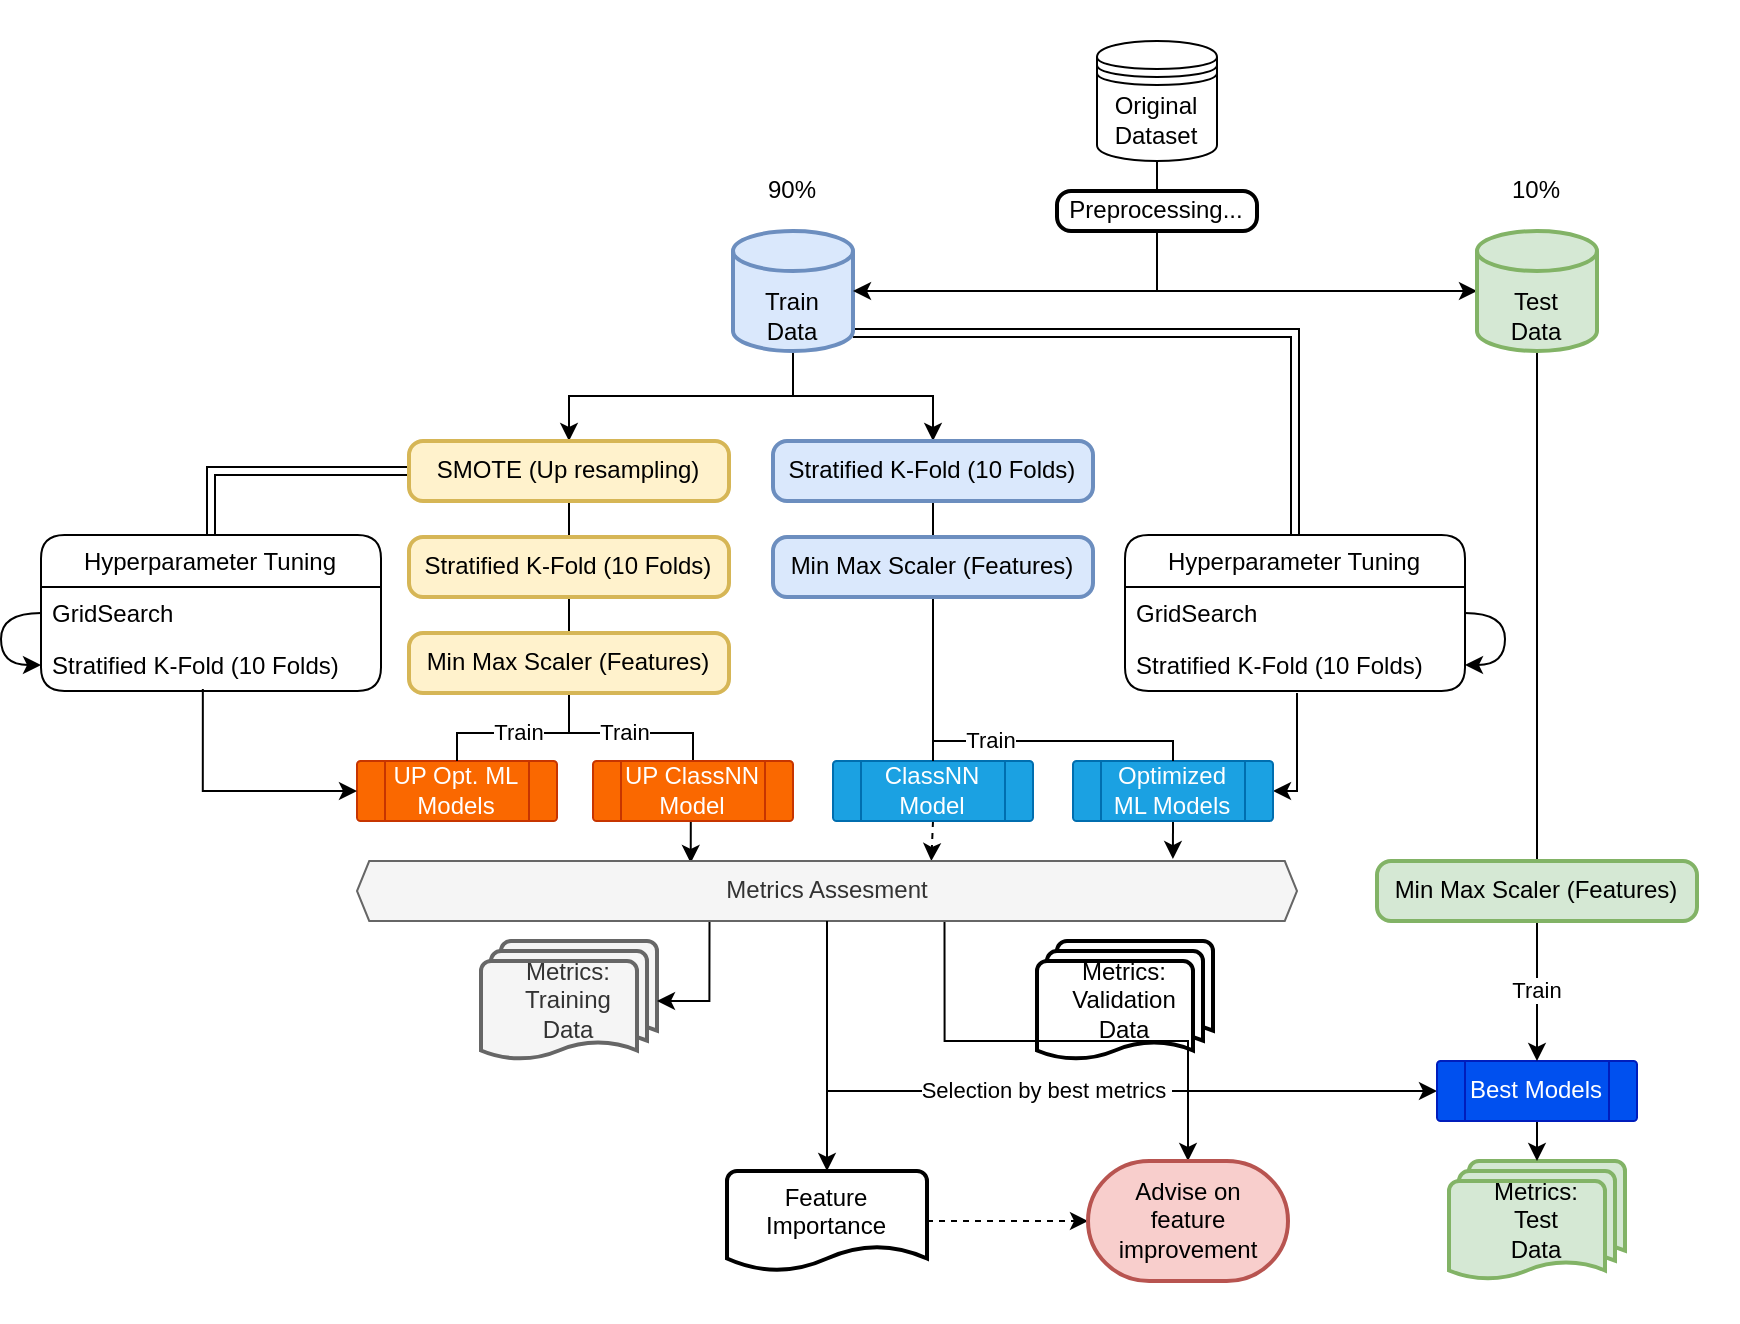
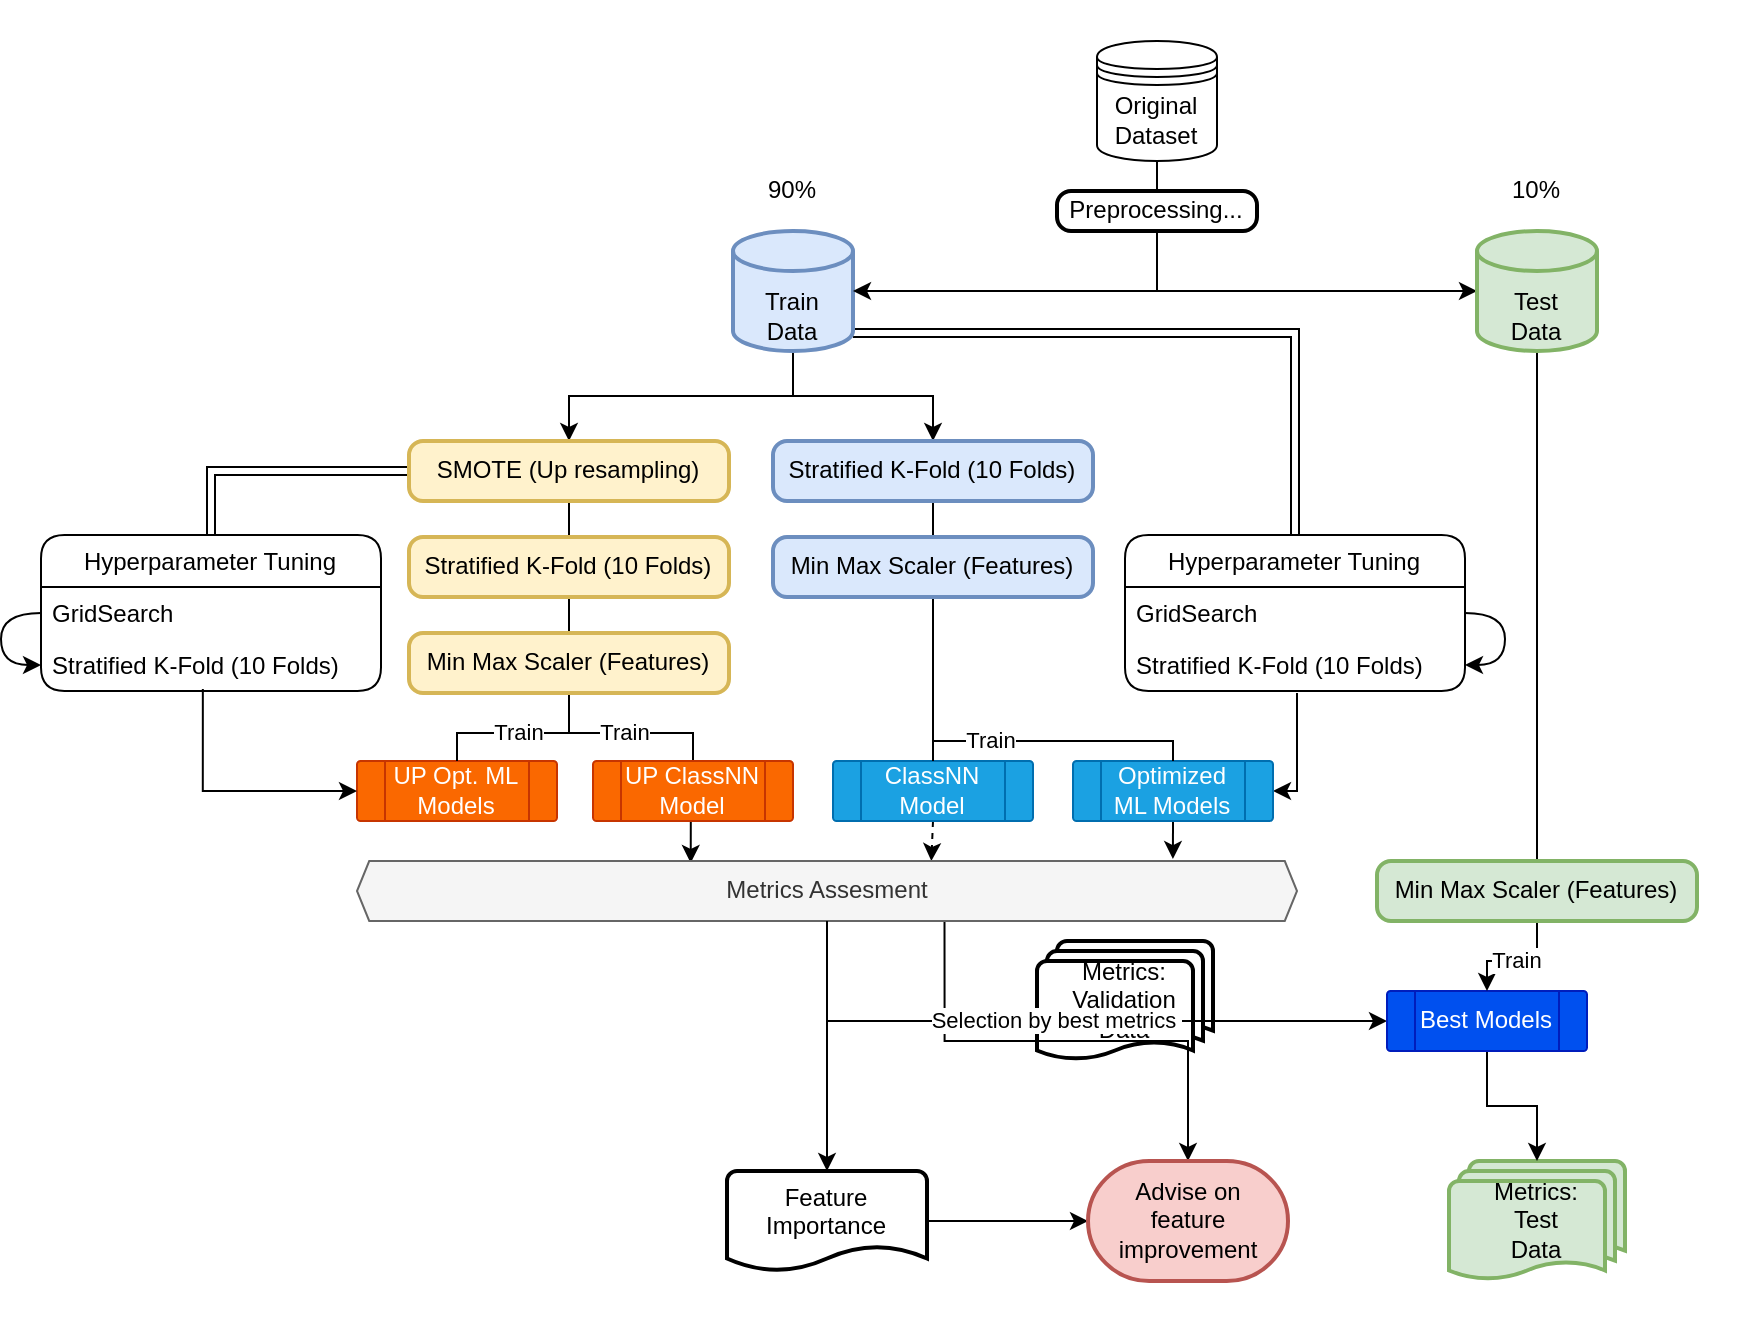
(709, 980) -> none
(569, 1001) -> none
(1537, 1091) -> (1487, 1021)
(1000, 1221) -> (1000, 1221)
